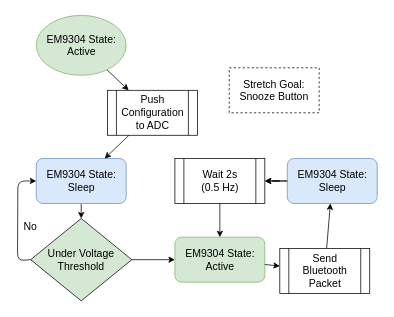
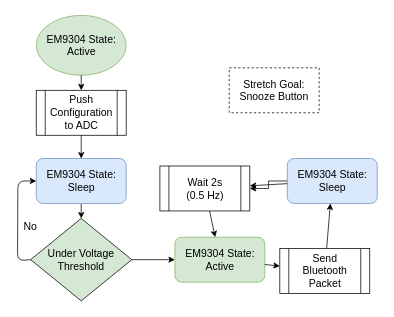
(152, 113) -> (81, 113)
(220, 181) -> (205, 189)
